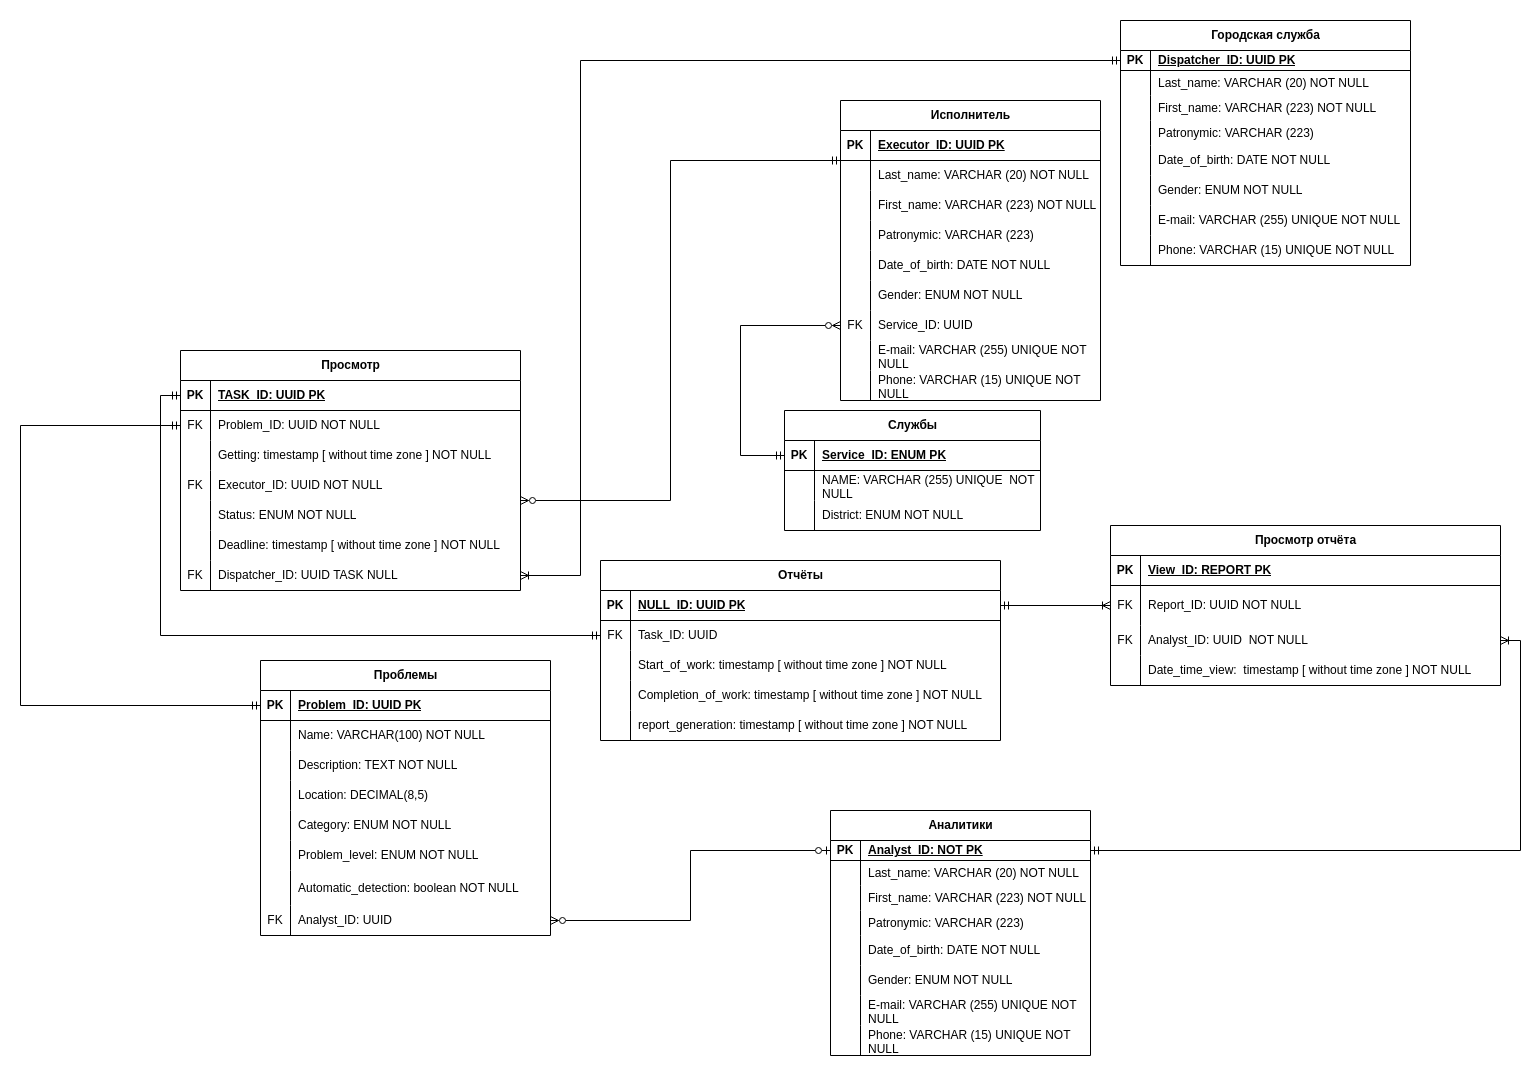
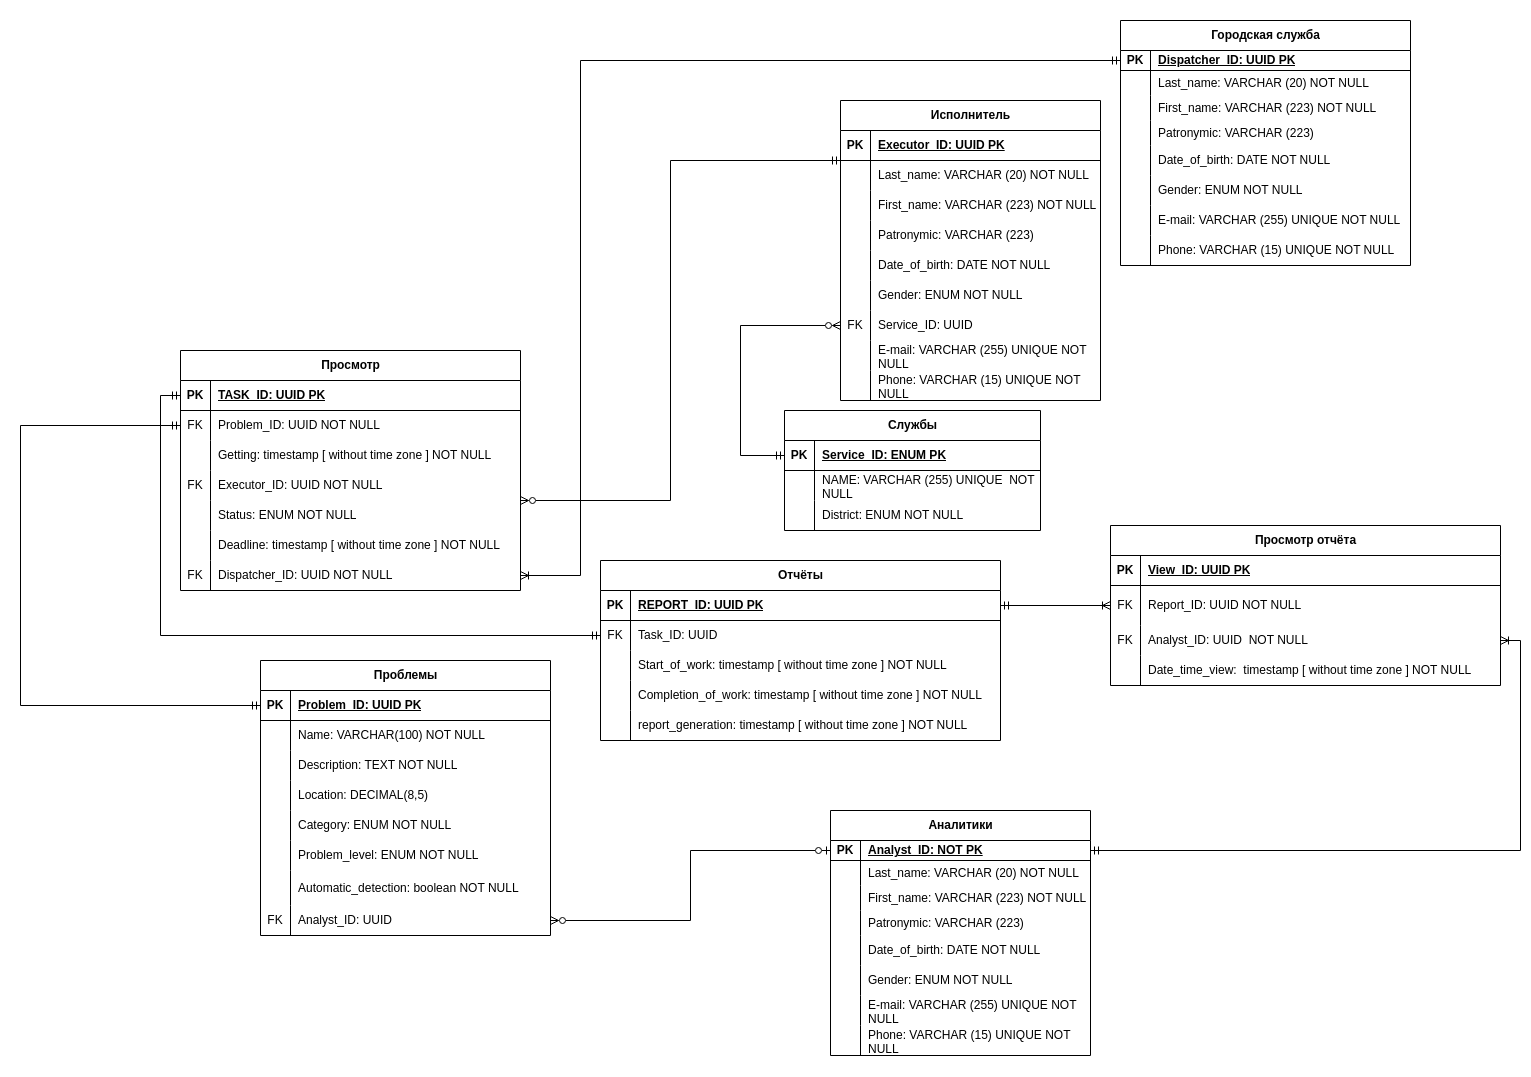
(1203, 571) -> (1196, 571)
(308, 576) -> (305, 576)
(688, 606) -> (694, 606)
